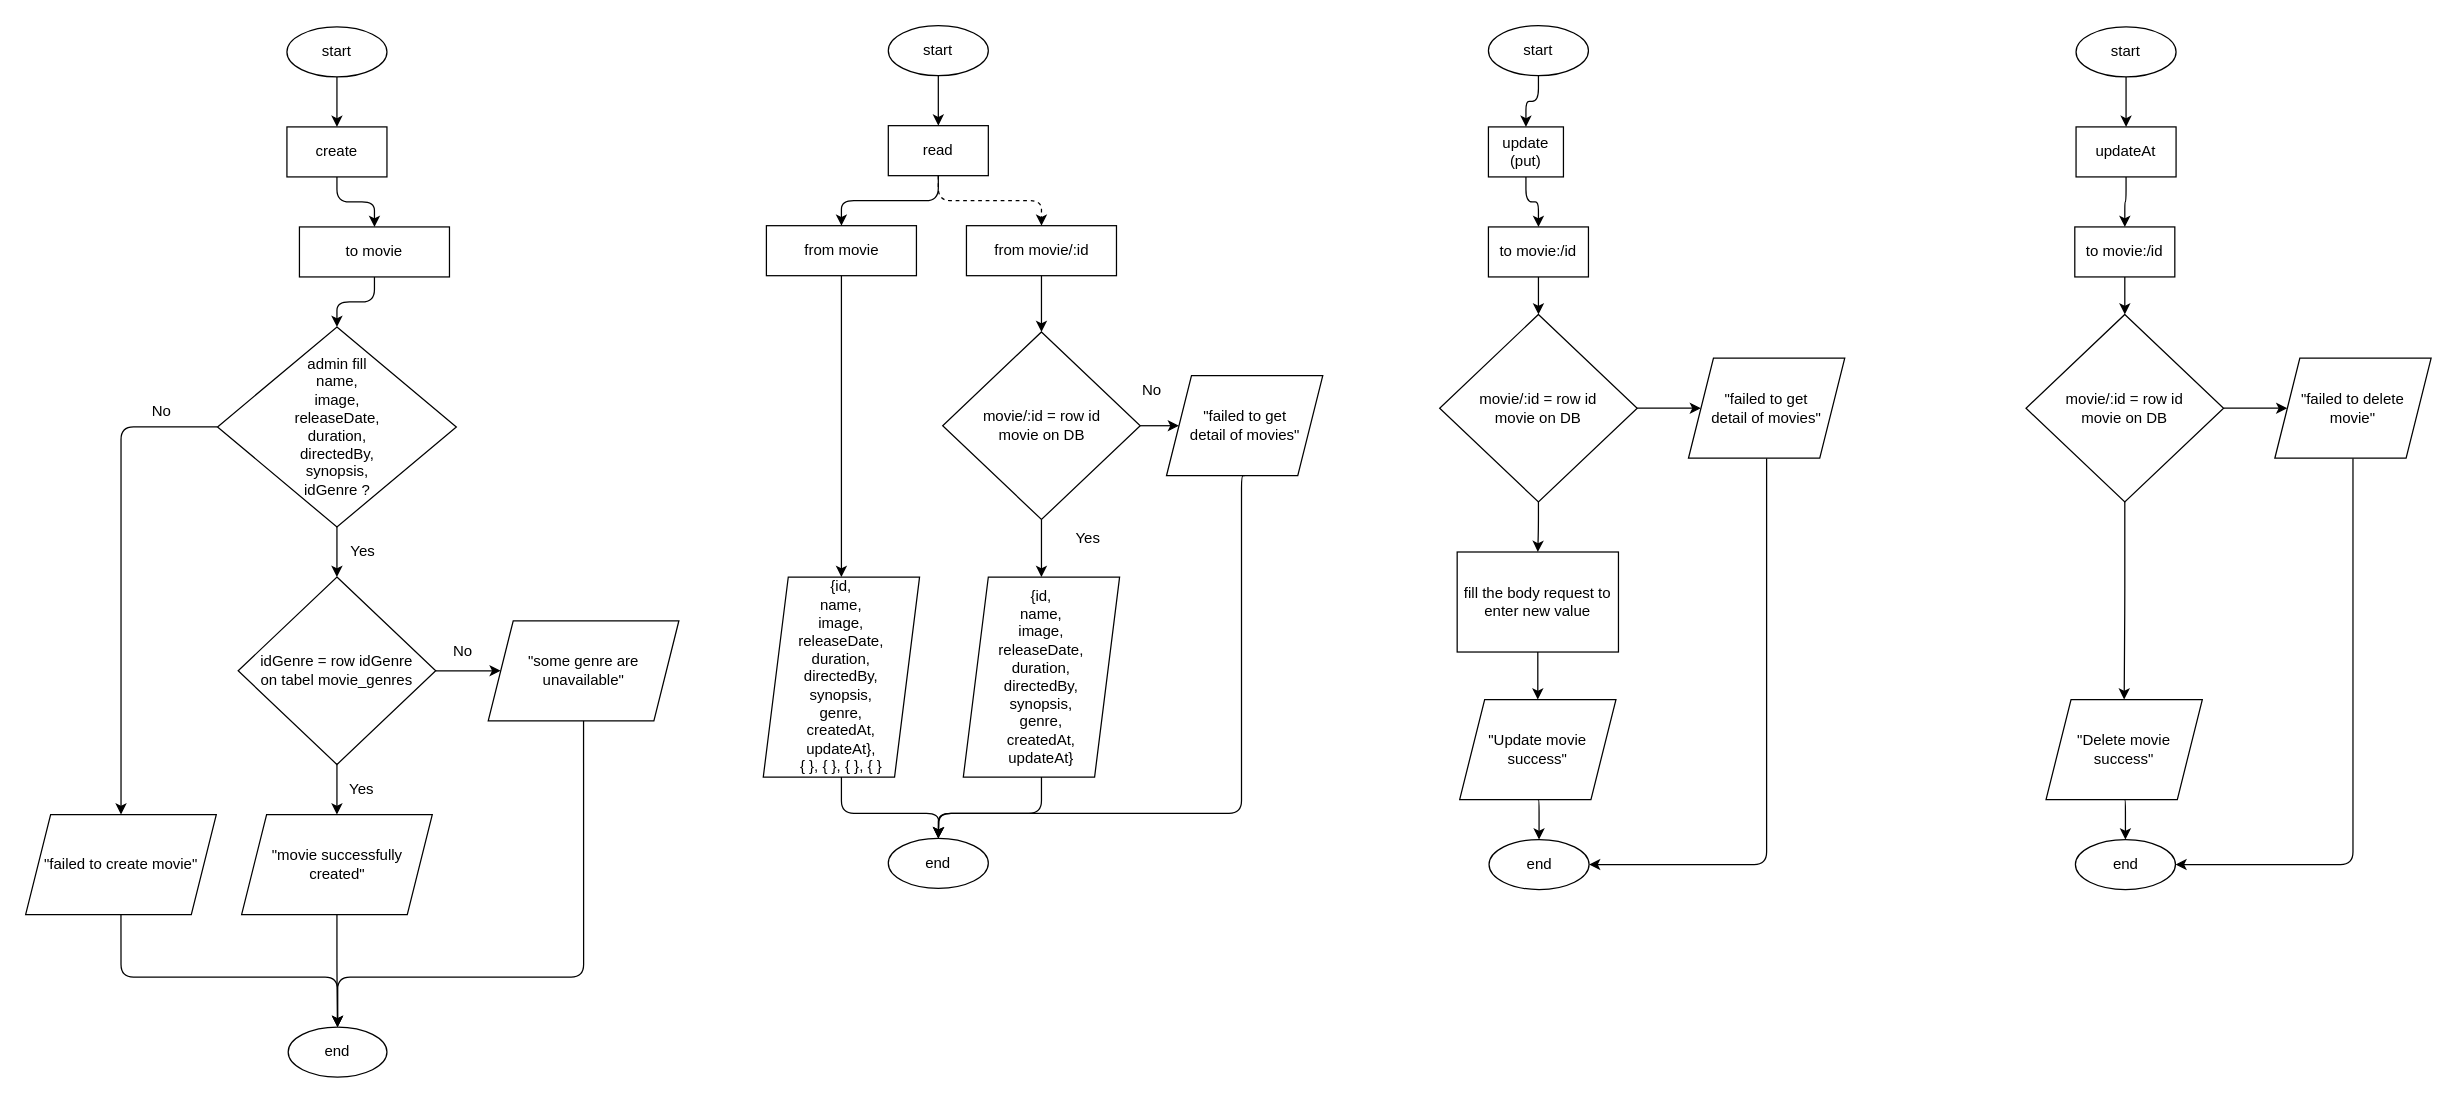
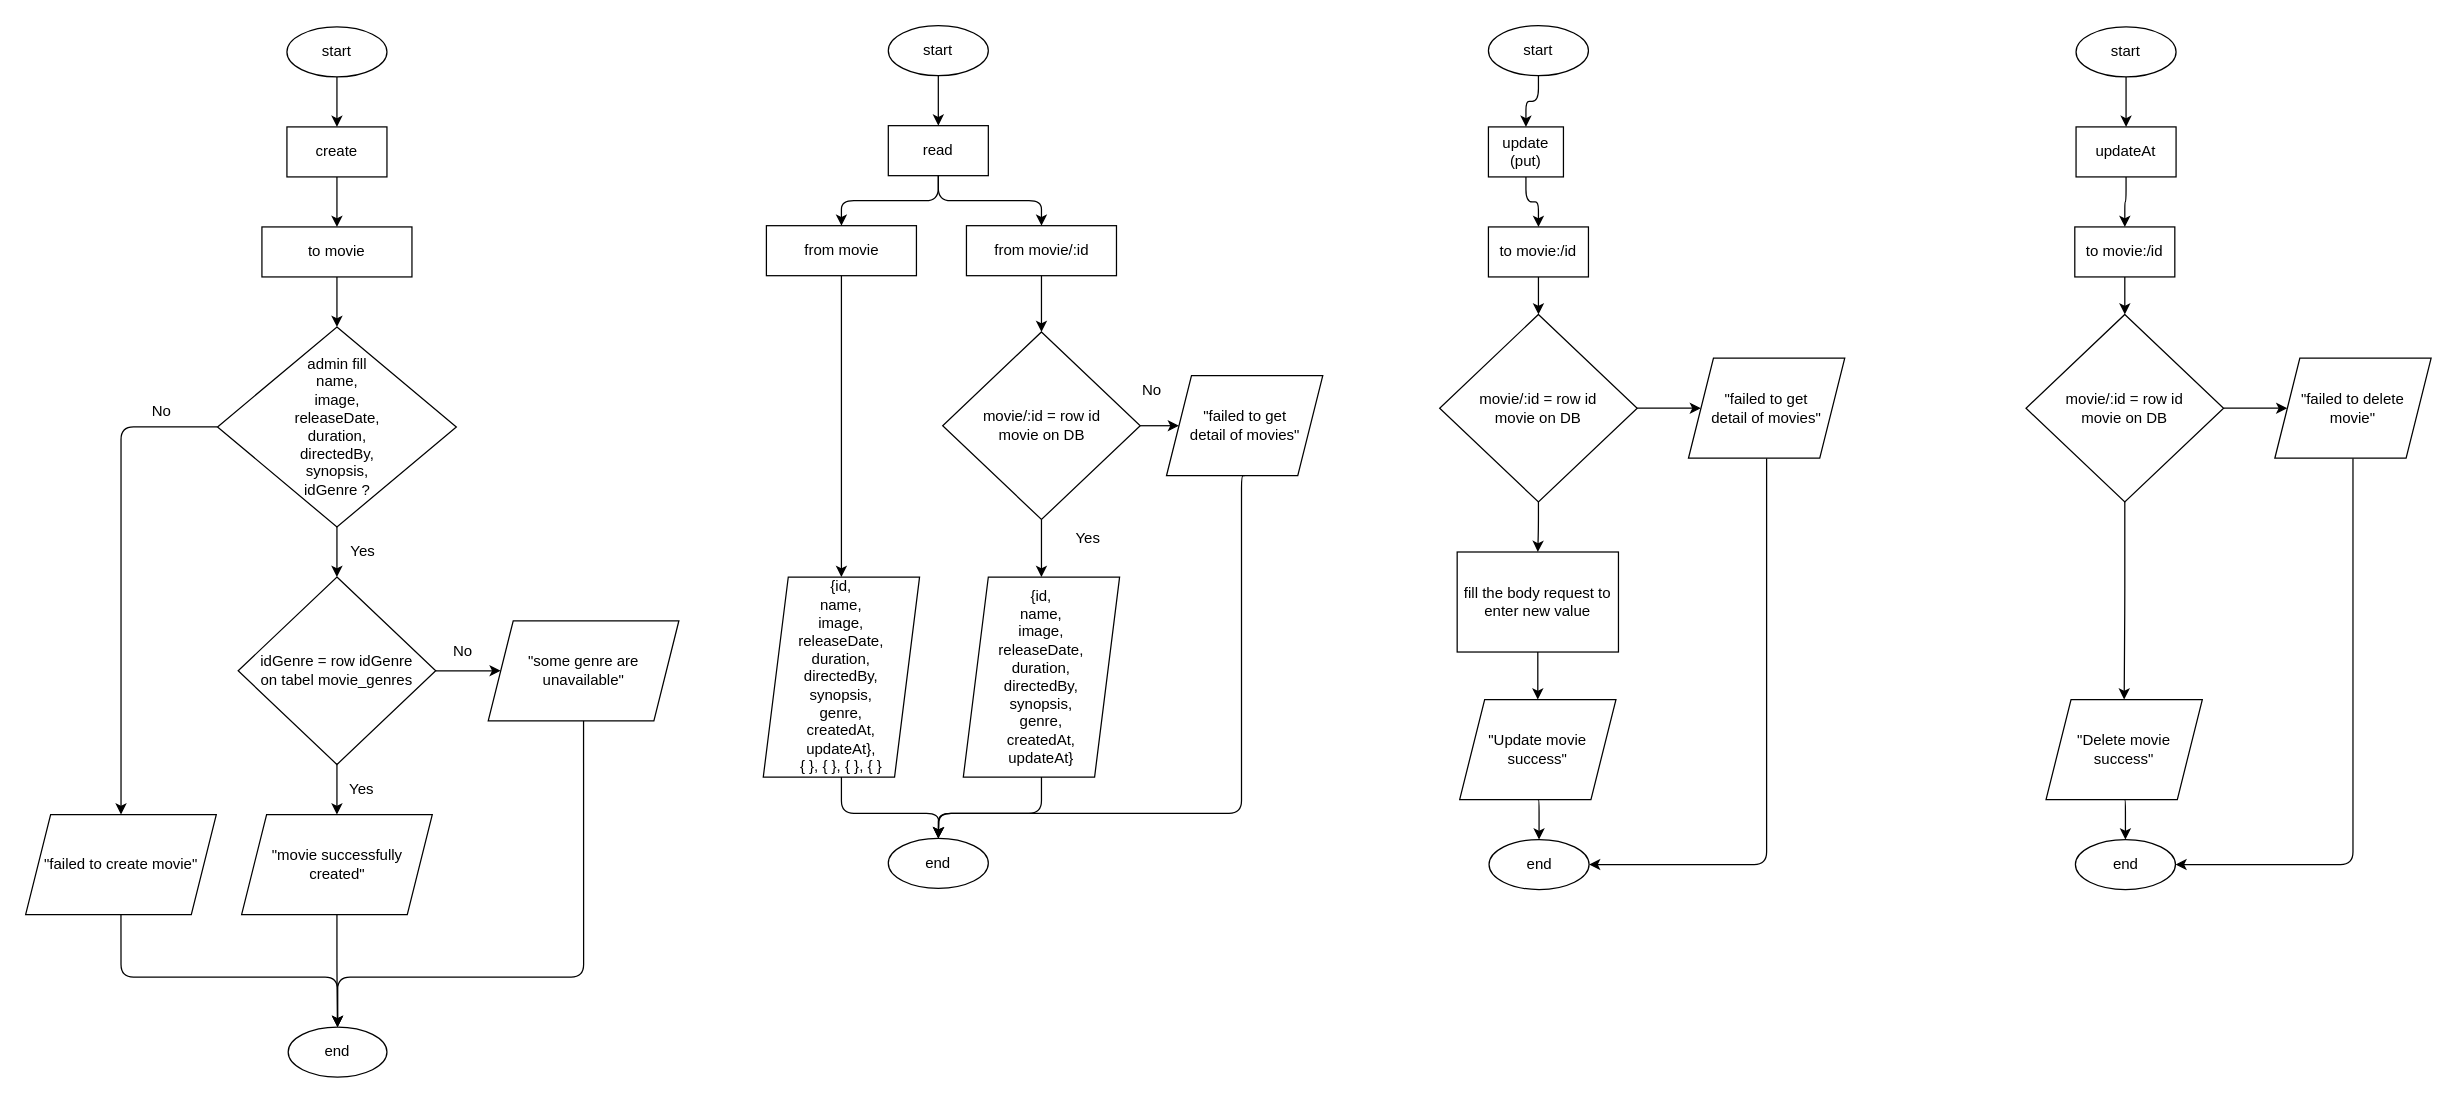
(995, 201) -> (995, 201)
(374, 252) -> (337, 252)
